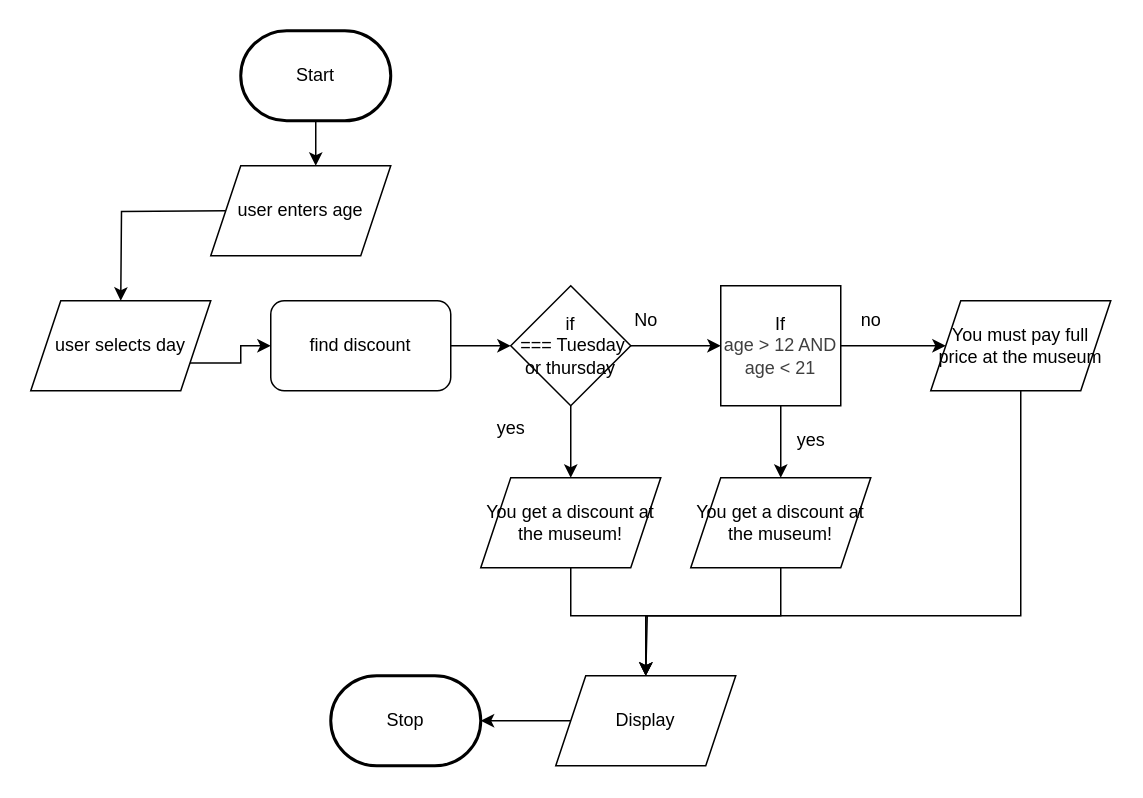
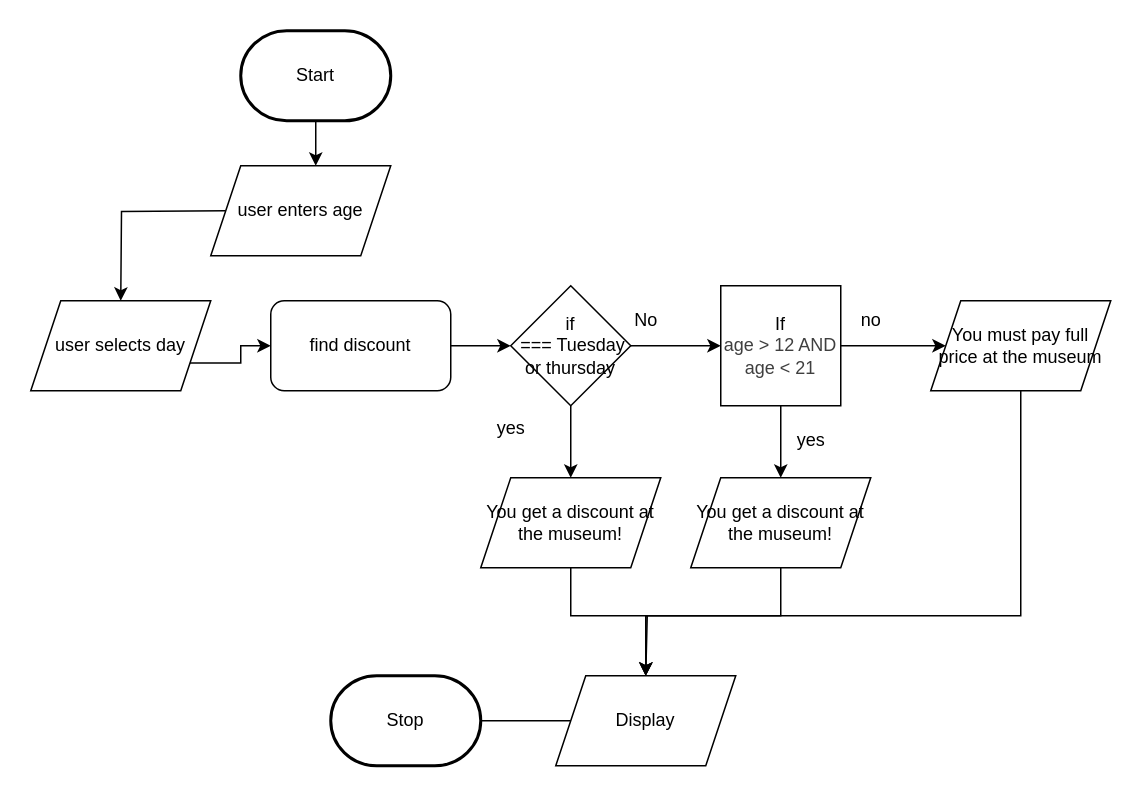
(492, 721) -> (487, 721)
